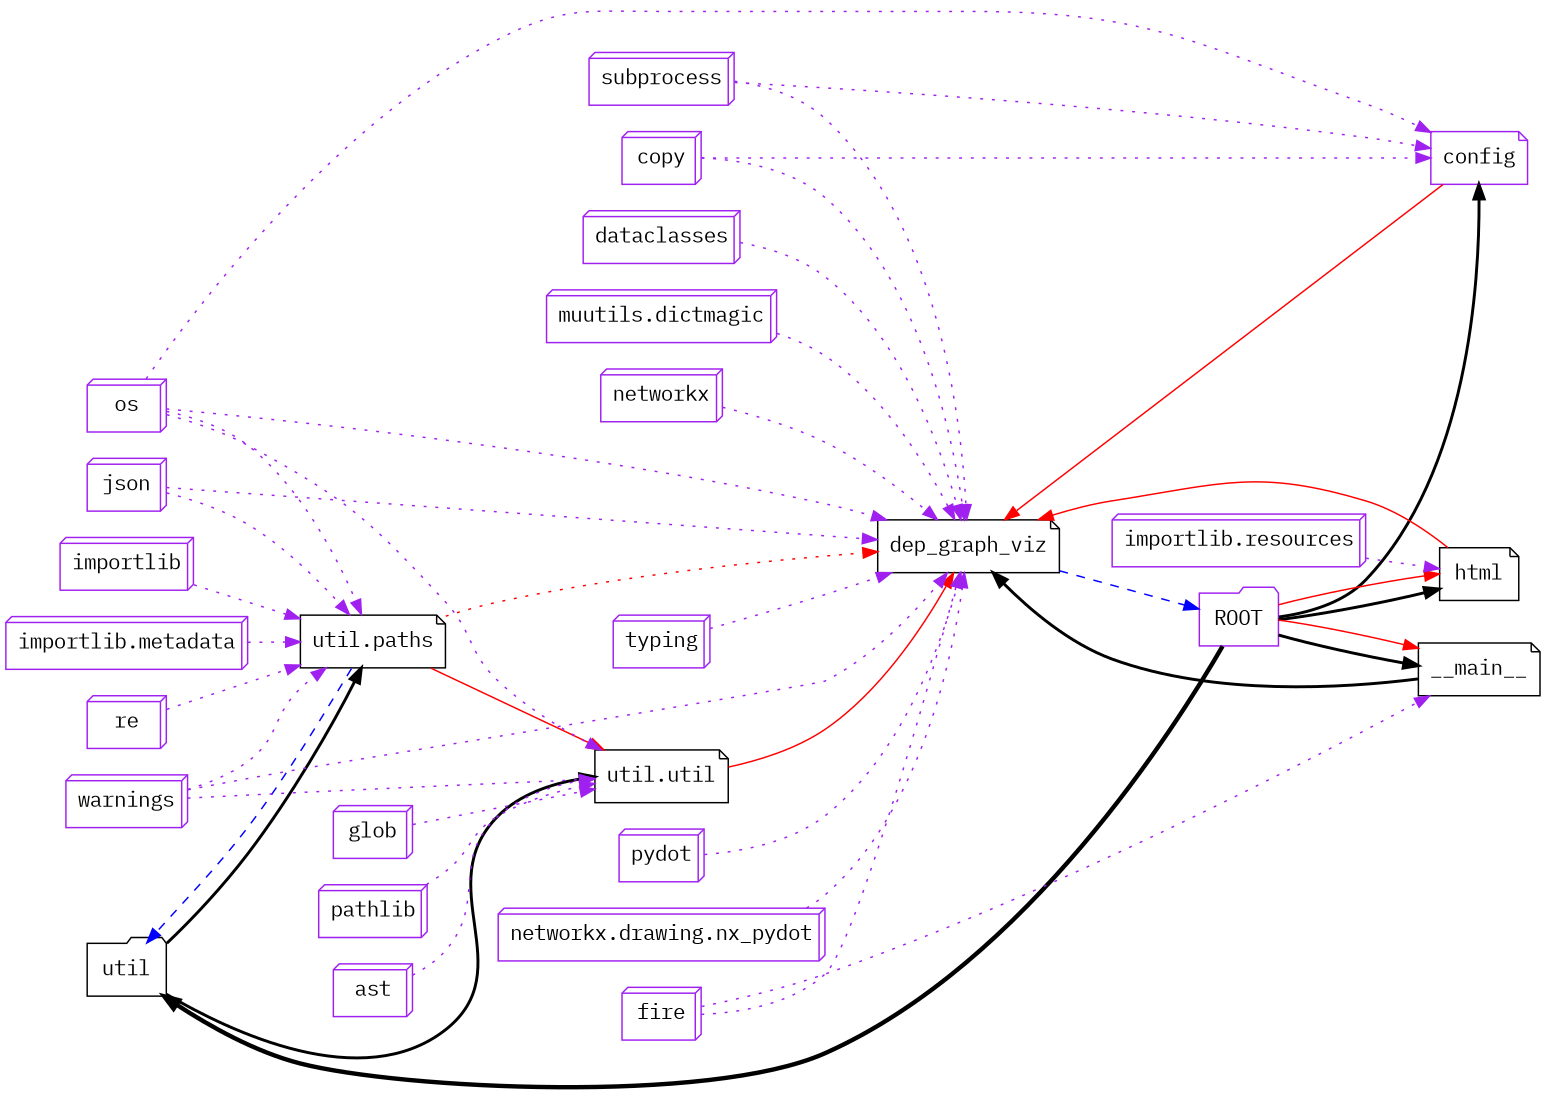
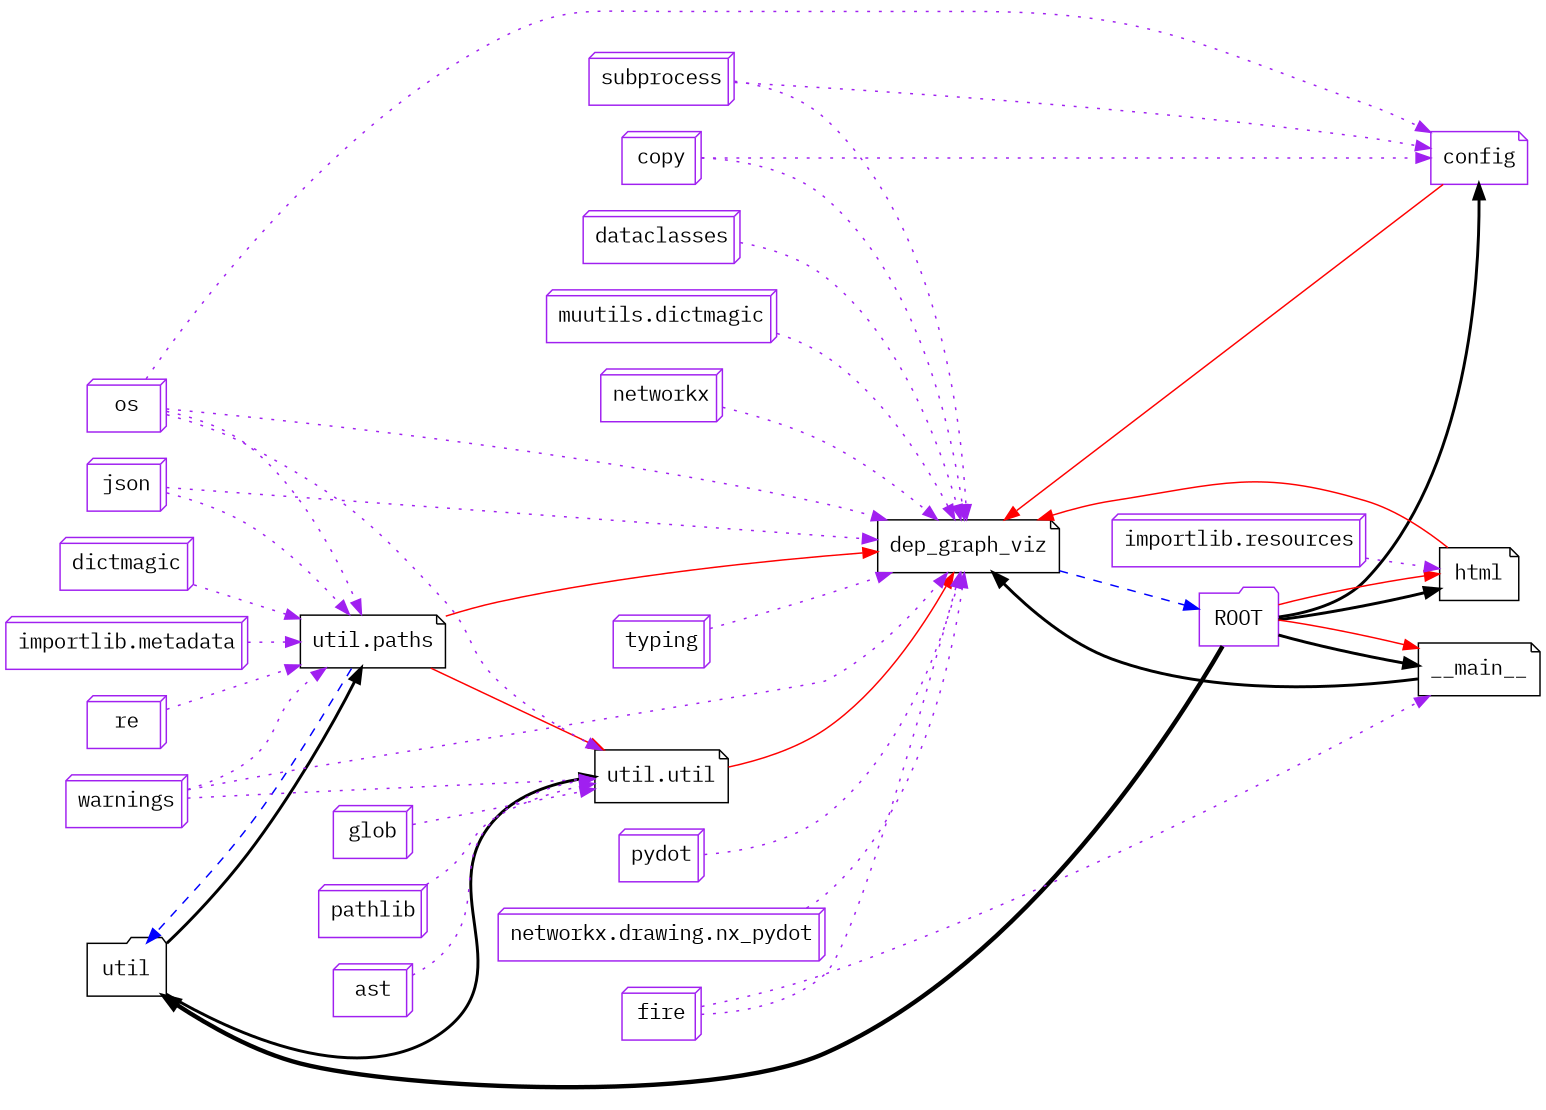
(127, 564) -> (127, 564)
(653, 575) -> (653, 575)
